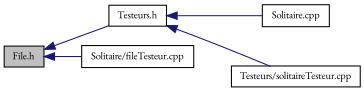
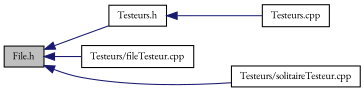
(296, 16) -> (296, 16)
(224, 47) -> (142, 84)
(138, 57) -> (138, 57)
